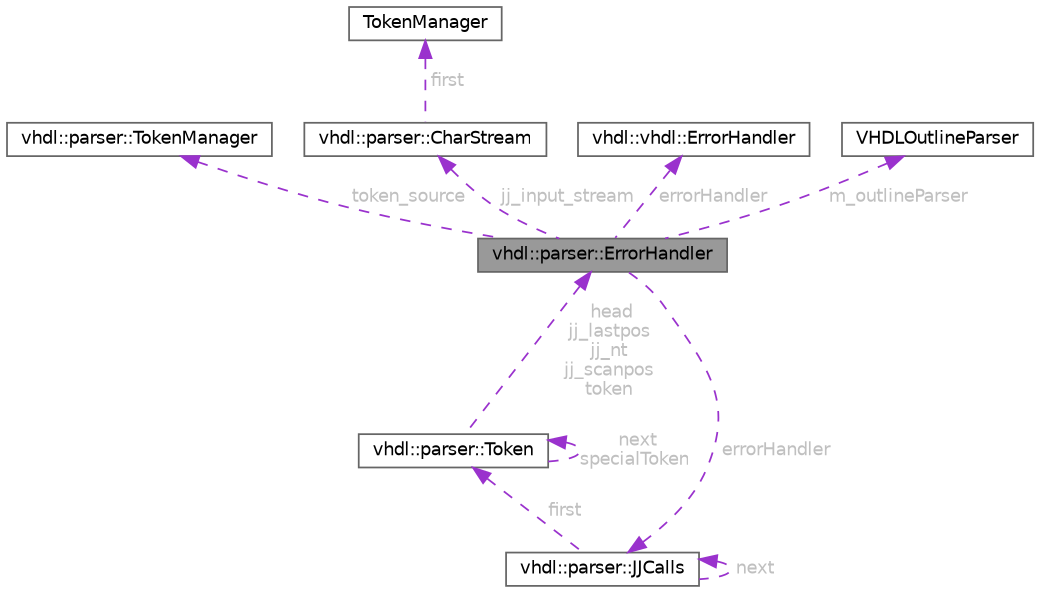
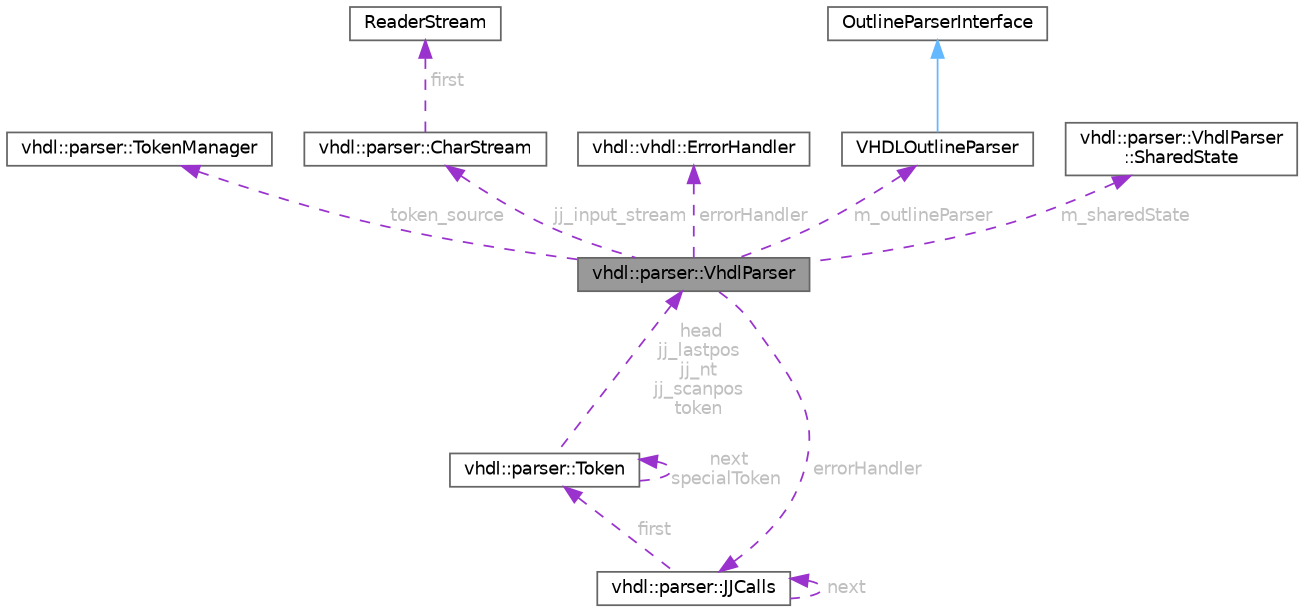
(425, 24) -> (425, 24)
none -> (938, 24)
none -> (1181, 149)
(603, 255) -> (694, 275)
